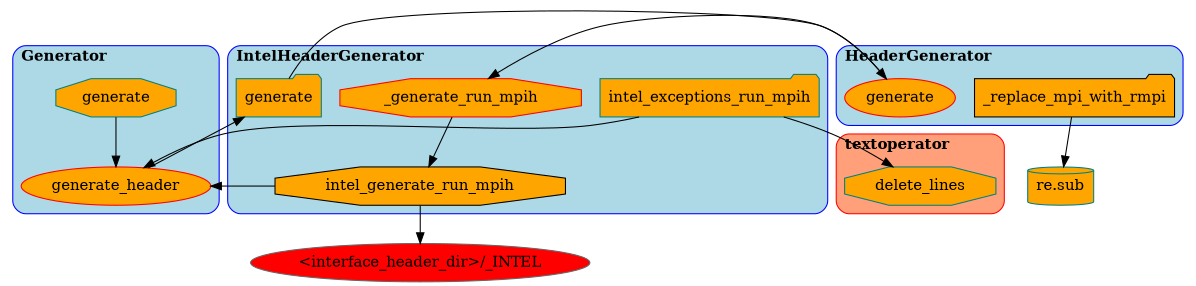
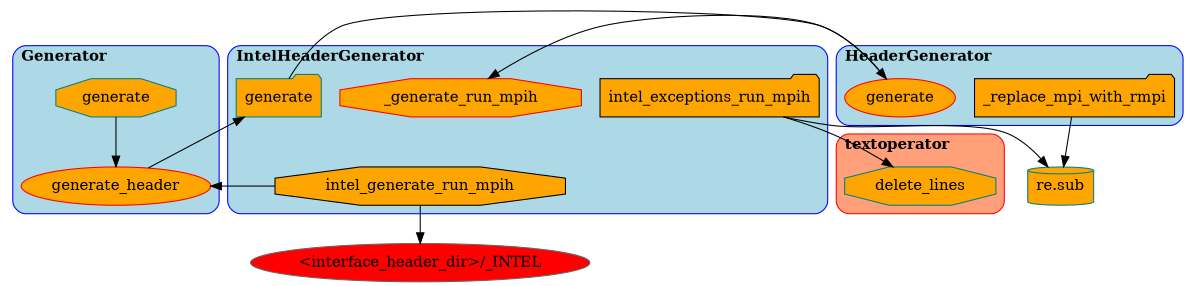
(710, 98) -> (710, 98)
(394, 126) -> (916, 126)
(443, 137) -> none
